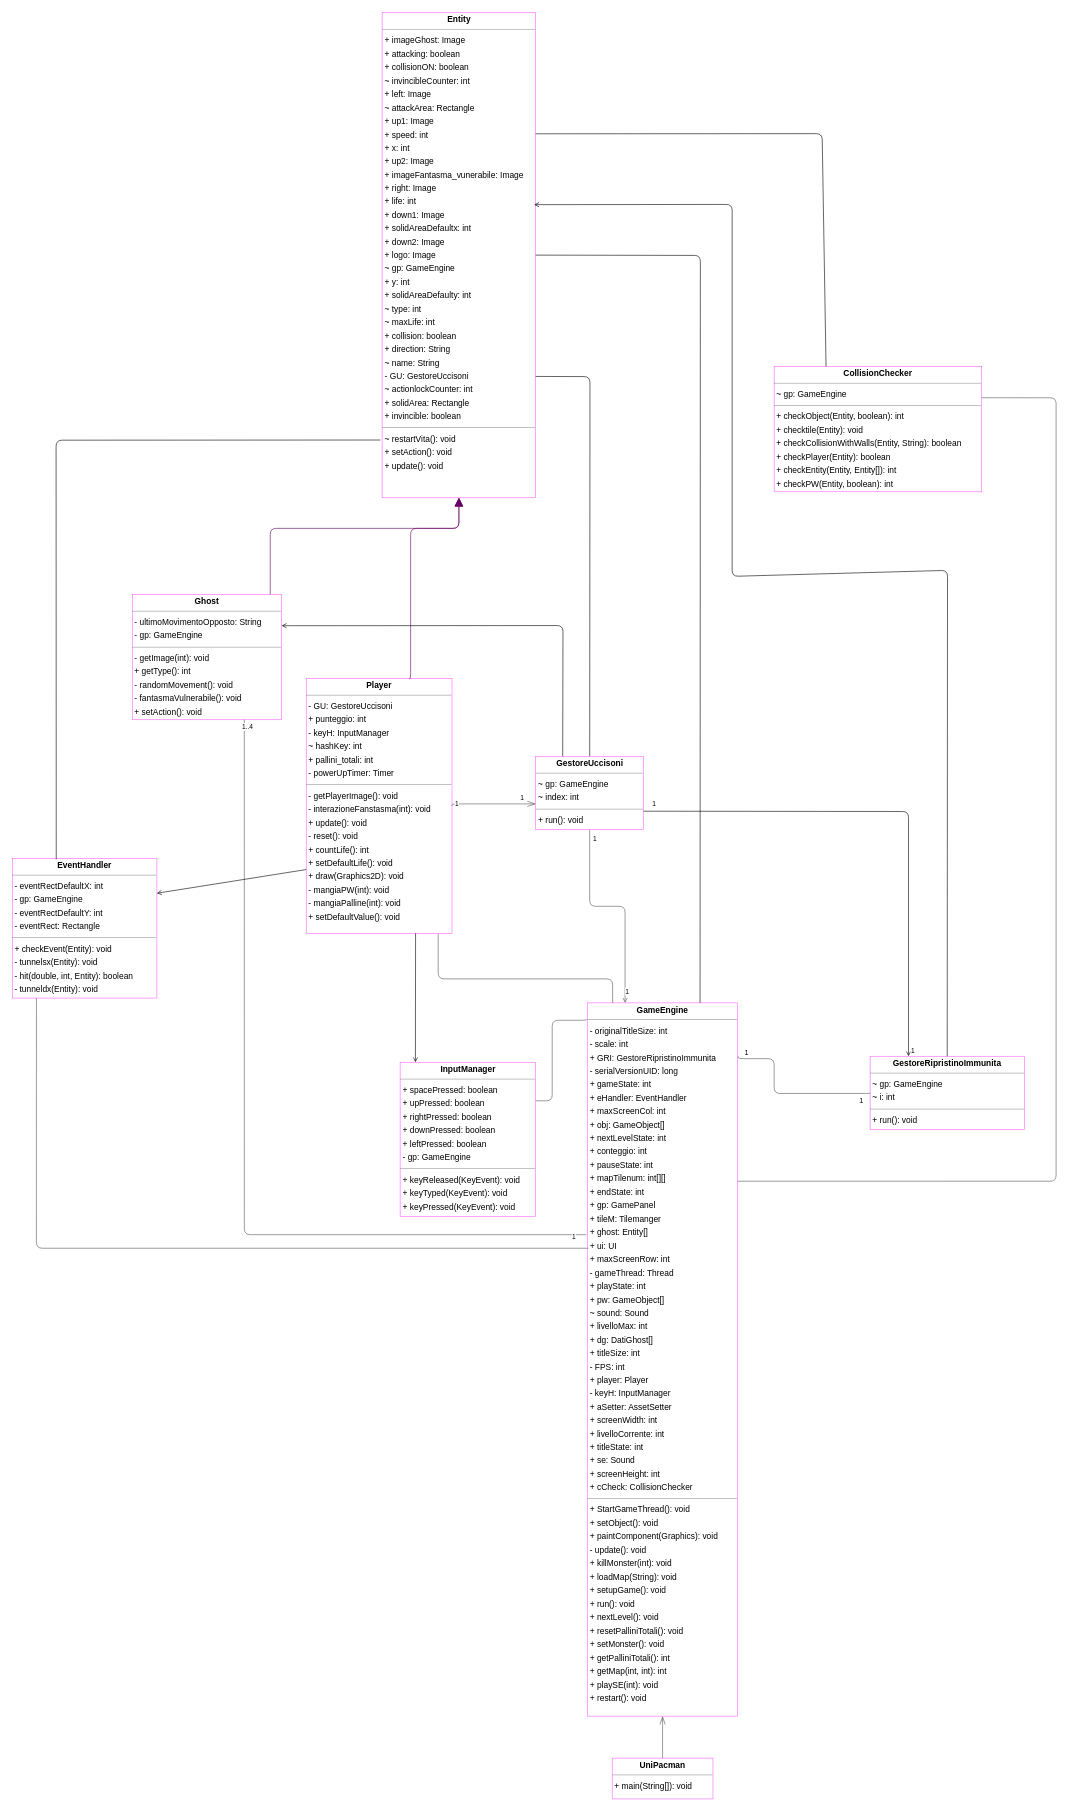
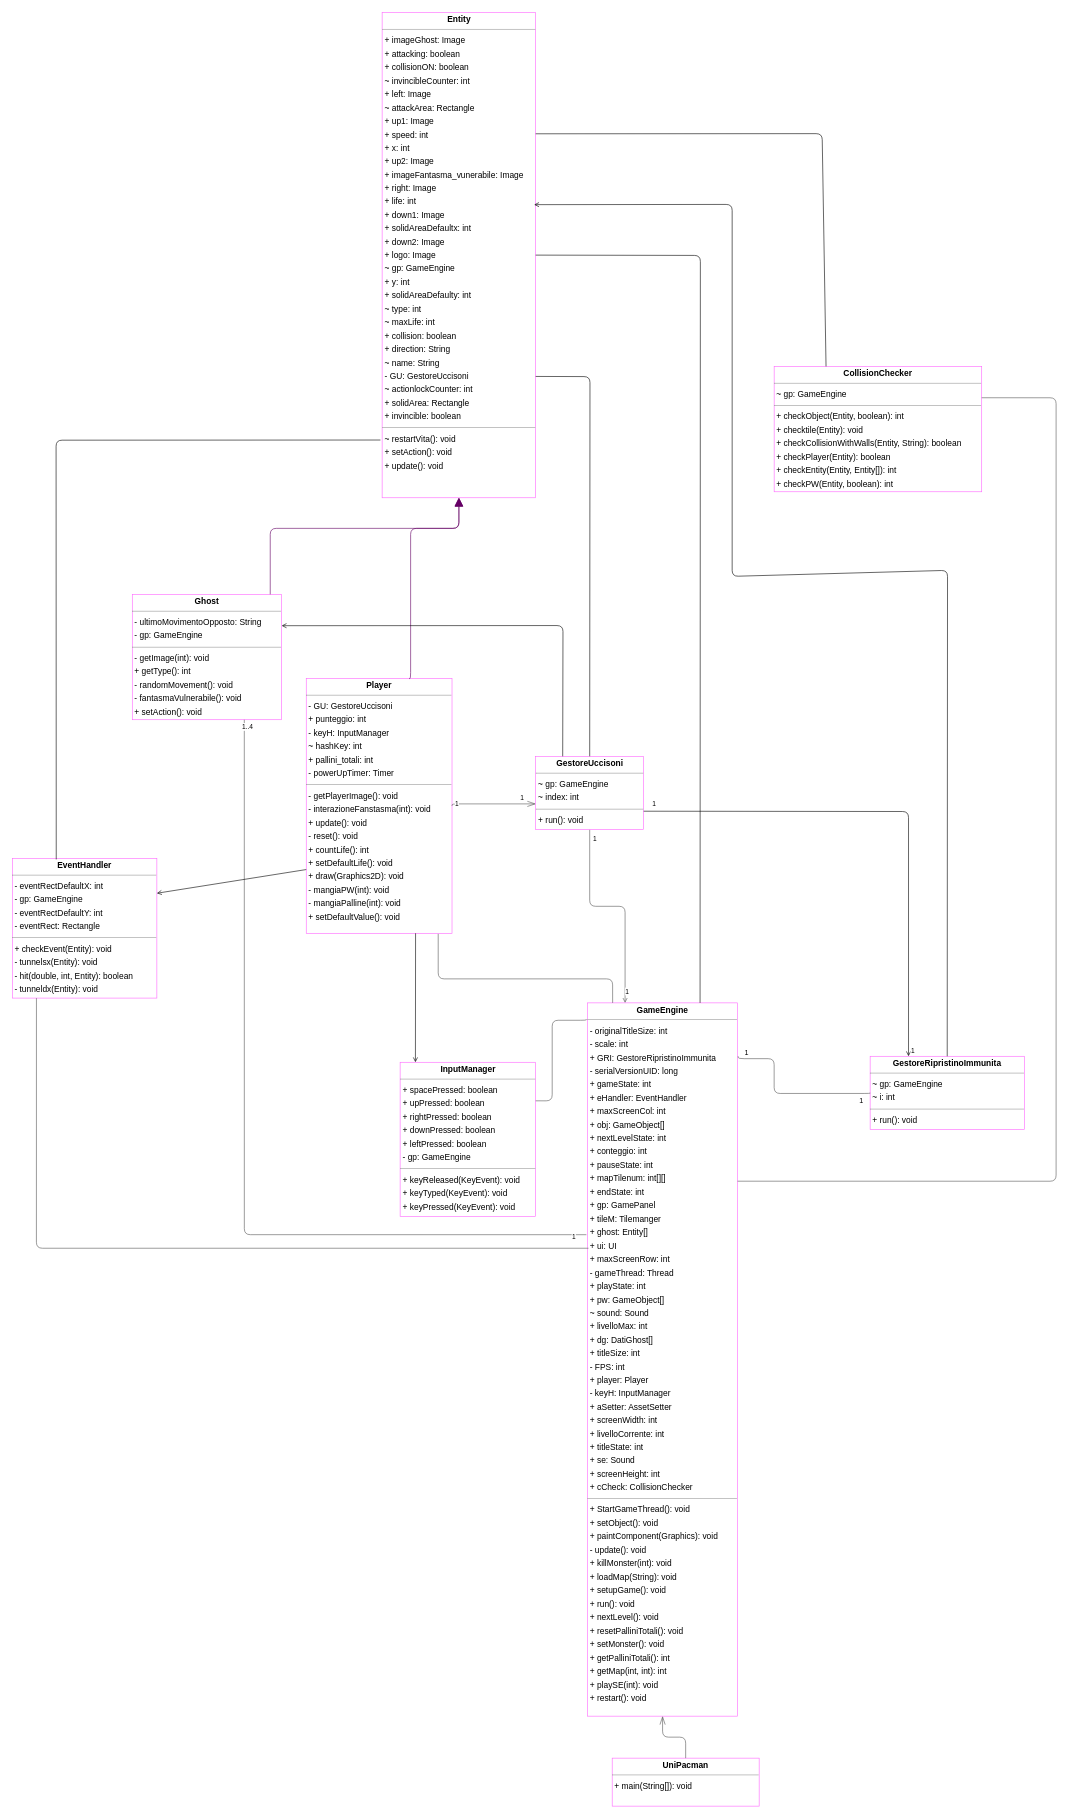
(663, 1779) -> (686, 1782)
